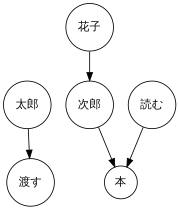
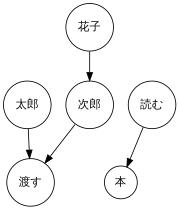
(105, 143) -> (63, 140)
